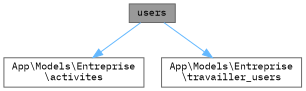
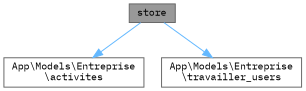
(152, 13) -> (152, 13)
